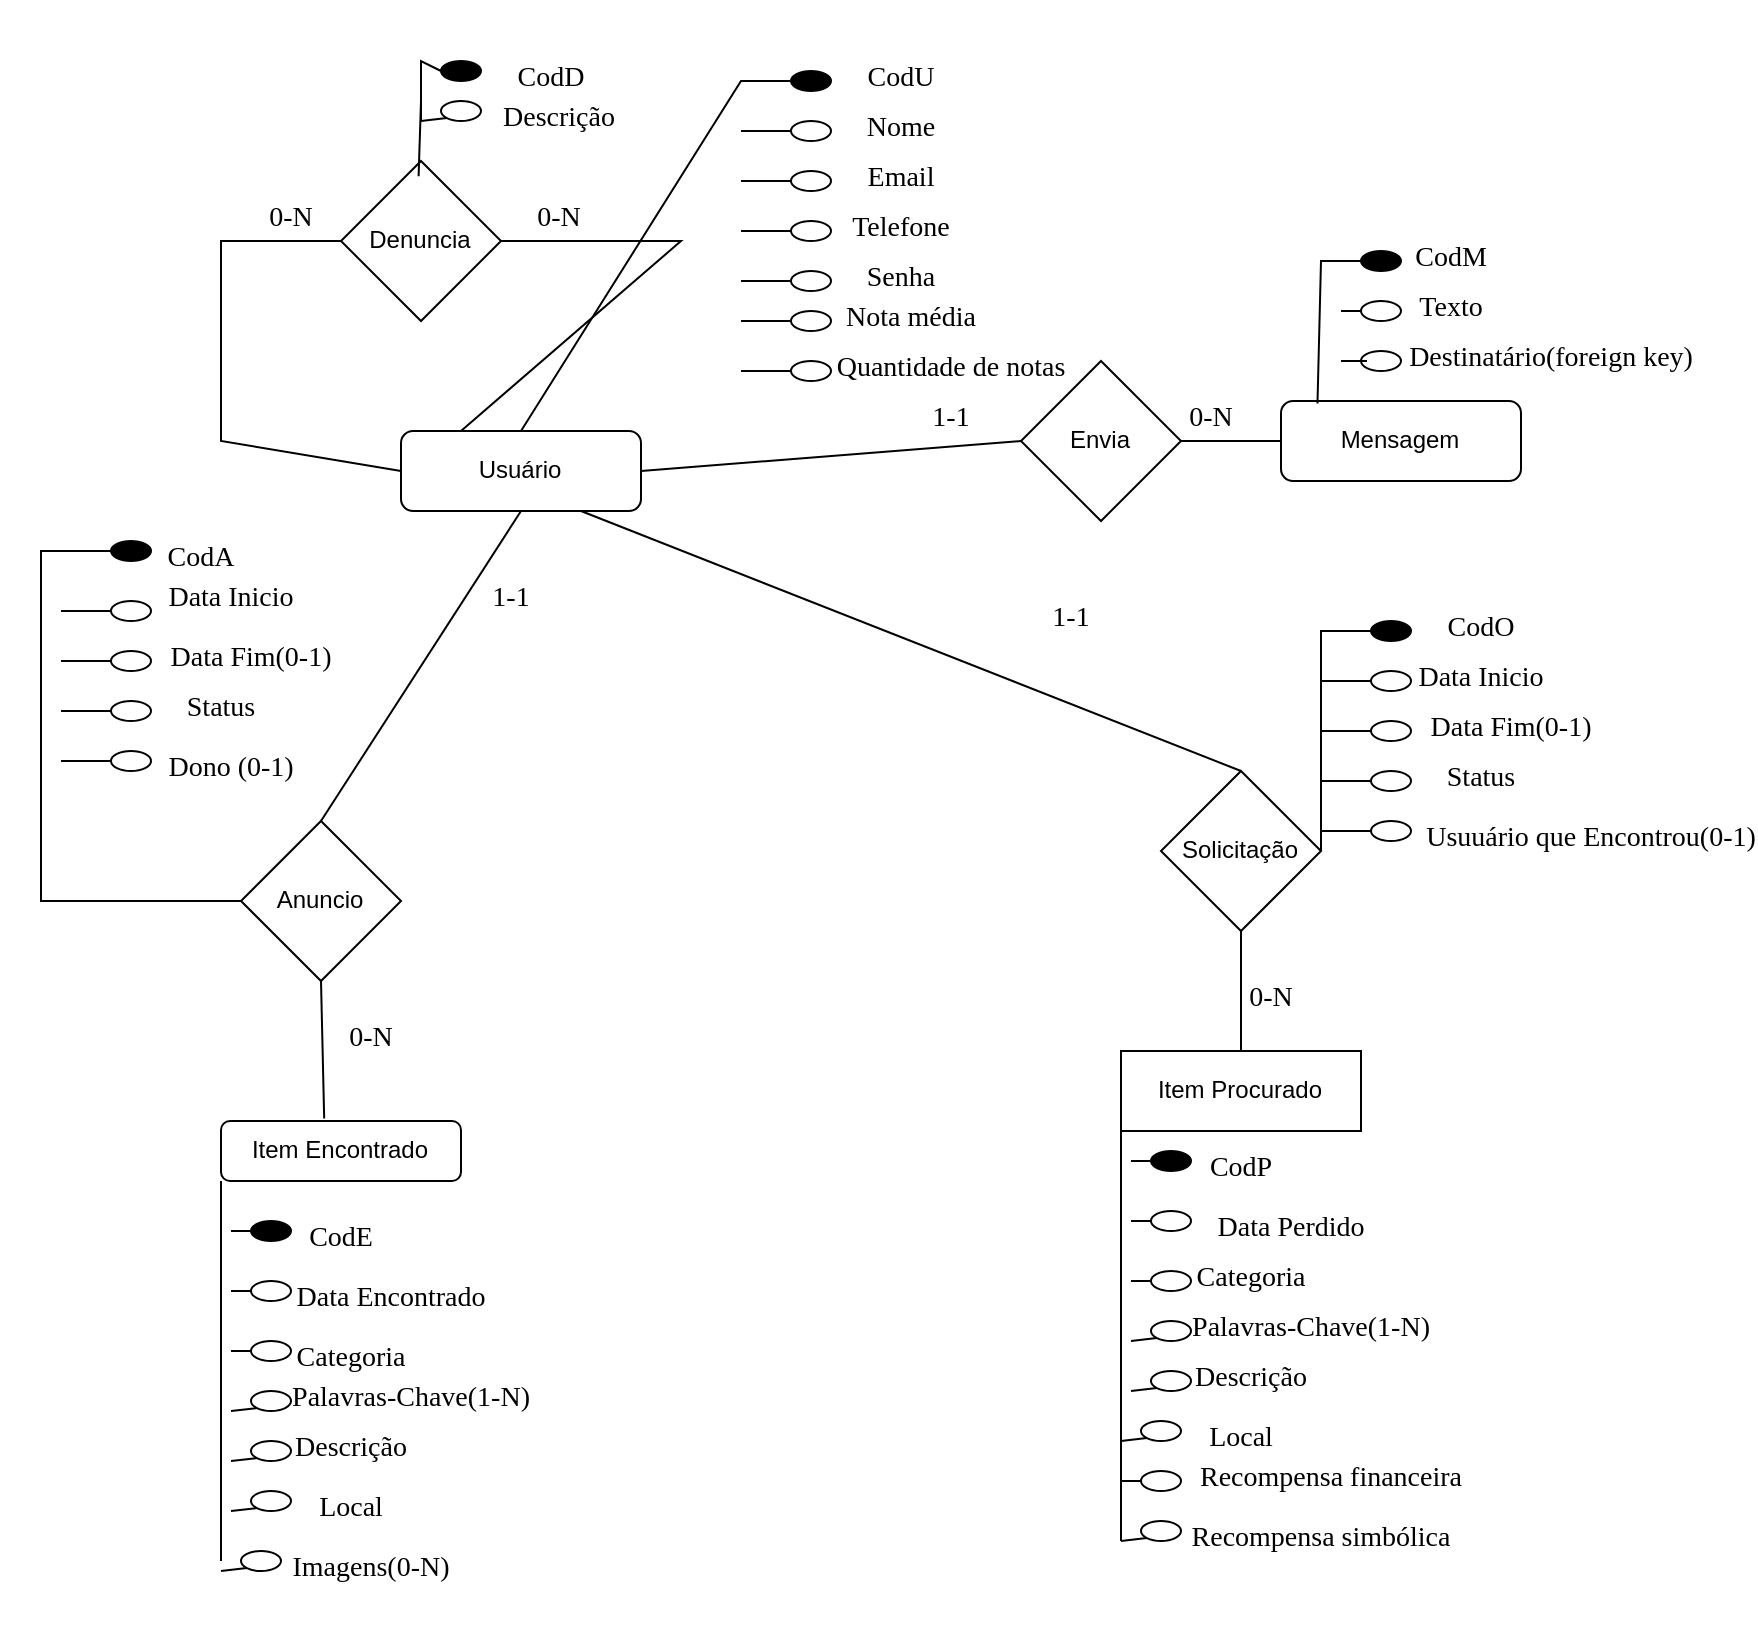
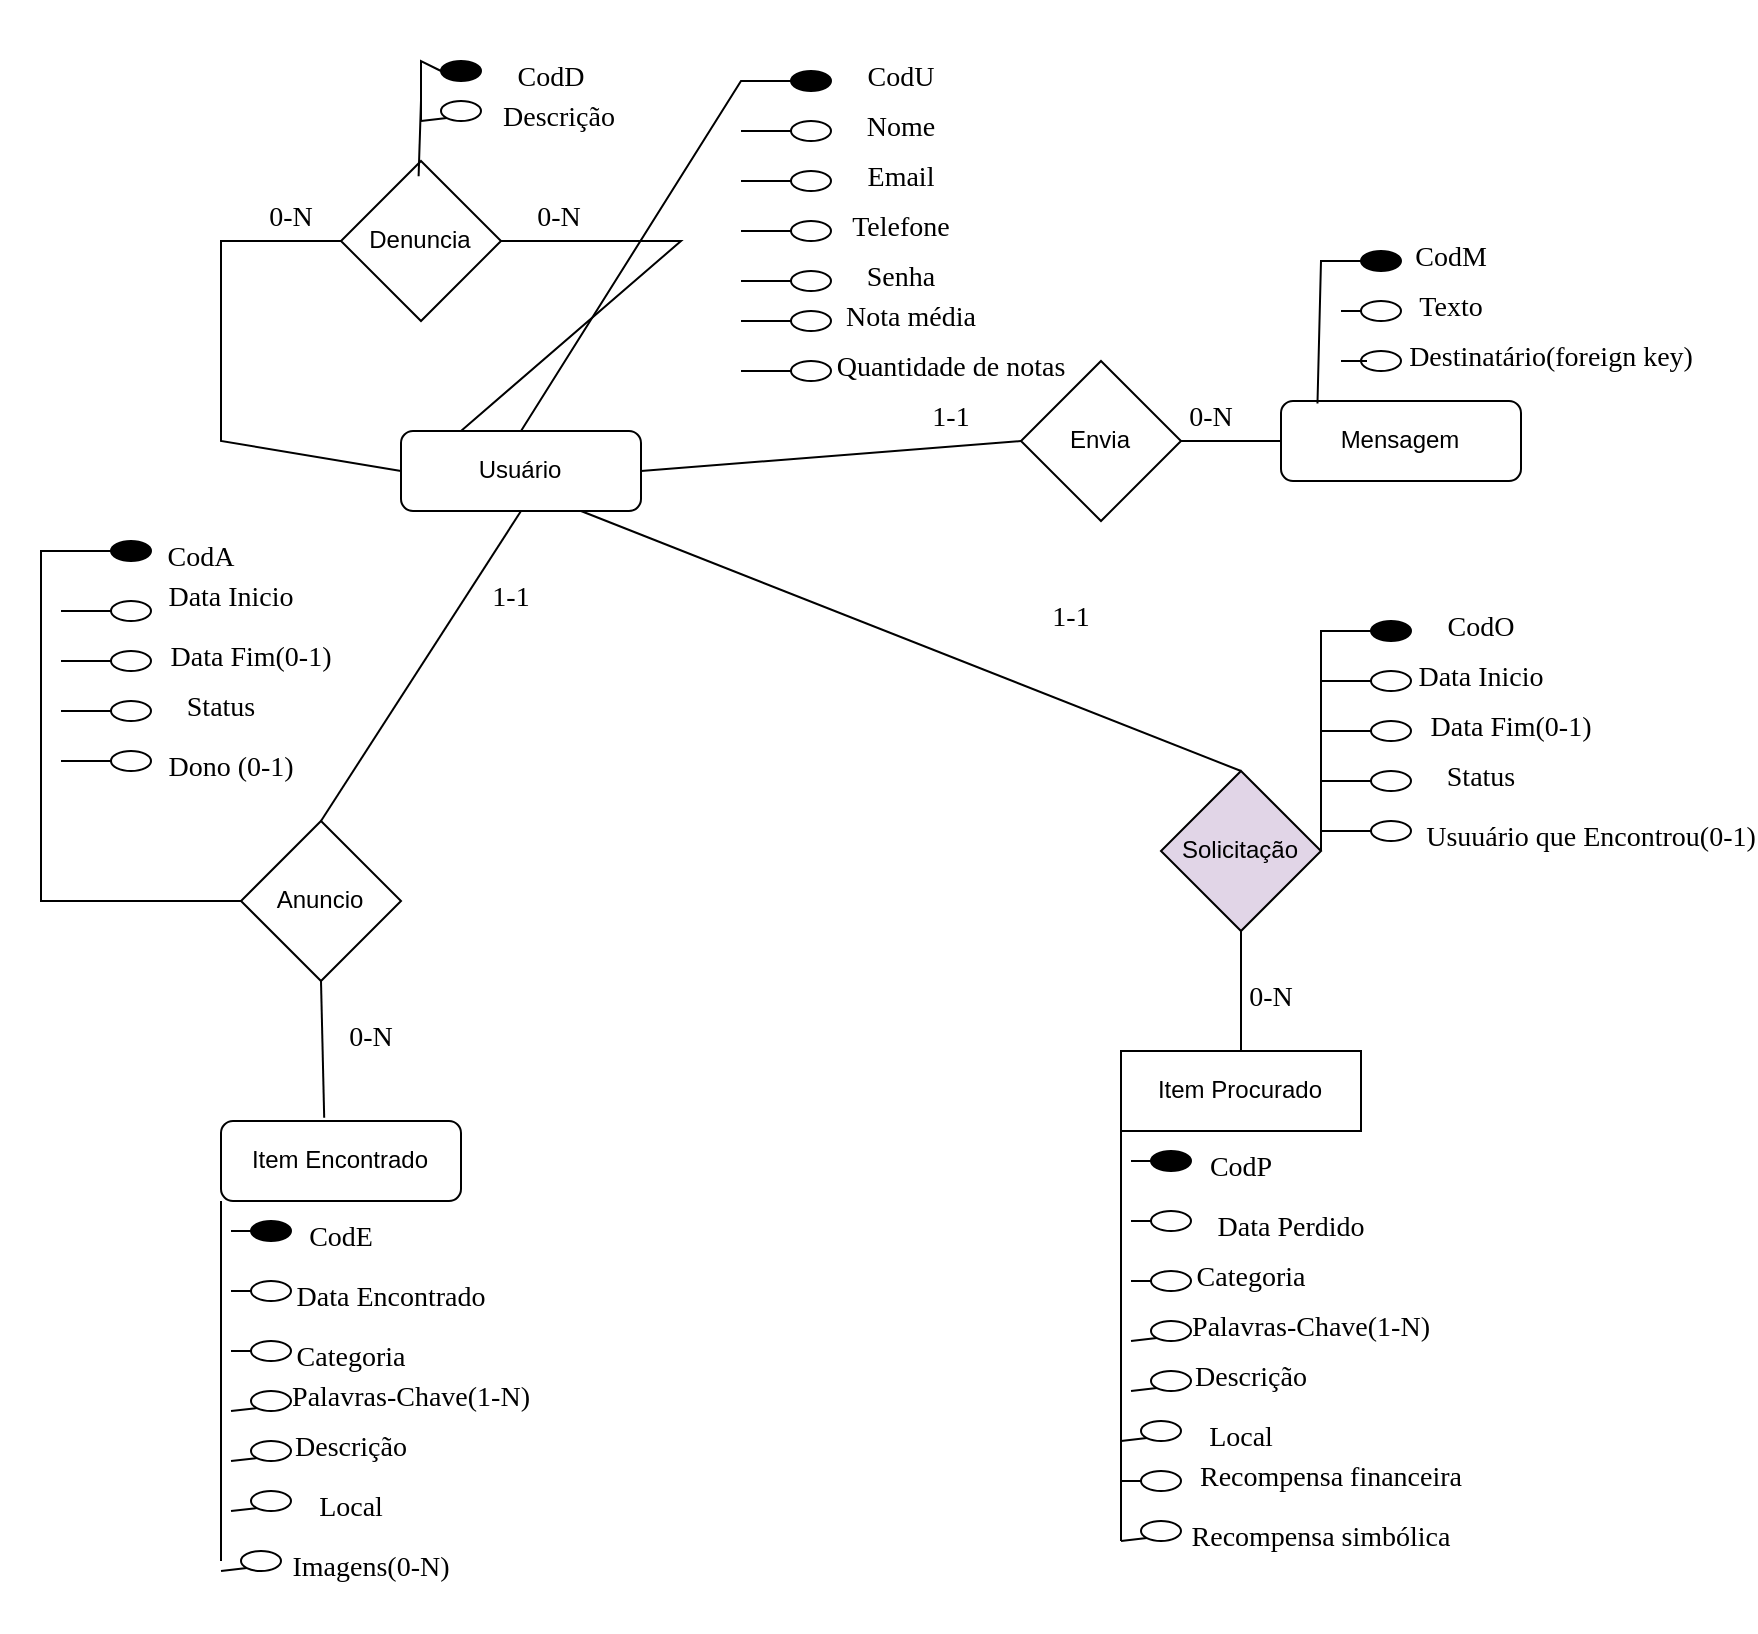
(1241, 851) -> (1241, 851)
(341, 1151) -> (341, 1161)
